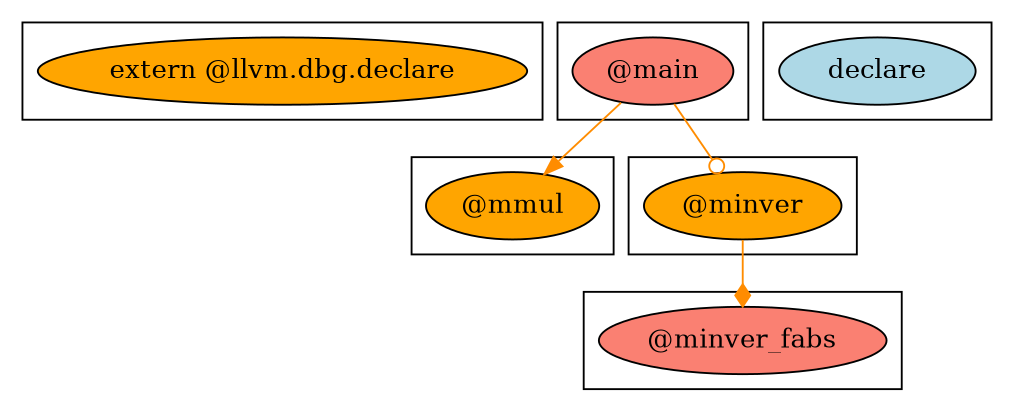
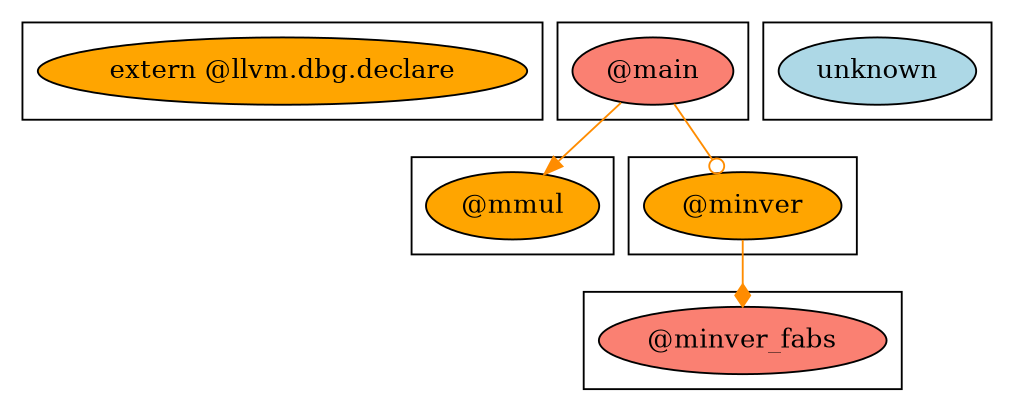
(877, 71) -> (877, 71)
